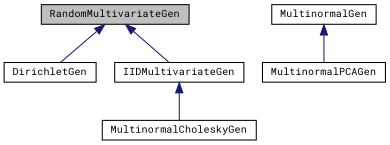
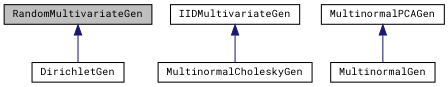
(151, 47) -> none
(324, 49) -> (383, 49)
